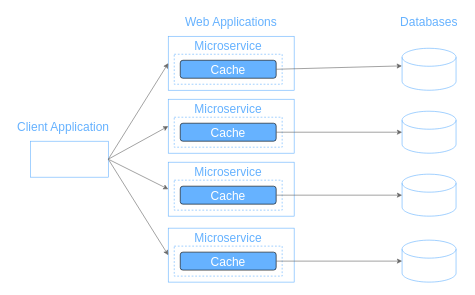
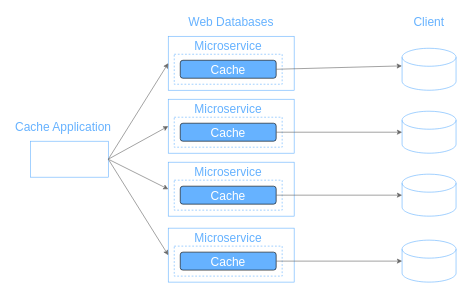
(231, 21) -> (231, 21)
(429, 21) -> (429, 21)
(63, 126) -> (63, 126)
